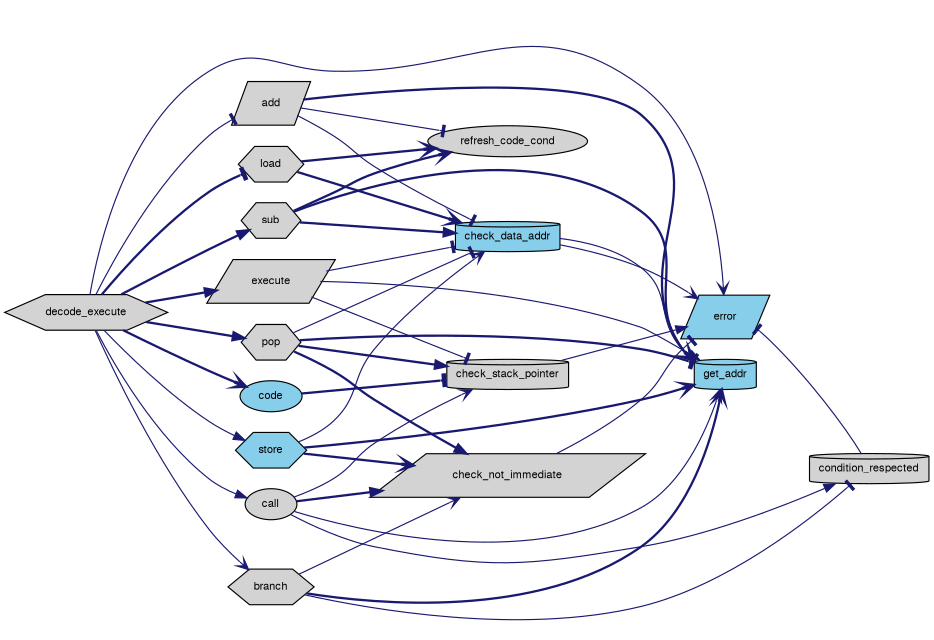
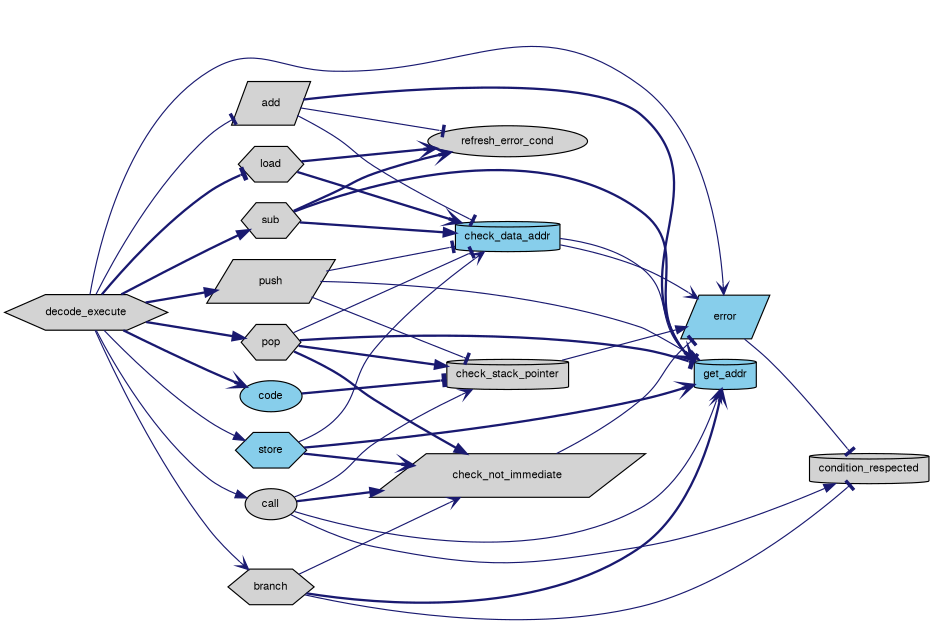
(508, 141) -> (508, 141)
(271, 281) -> (271, 281)
(814, 389) -> (799, 391)
